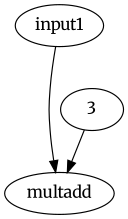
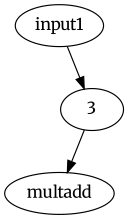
(49, 104) -> (74, 62)
